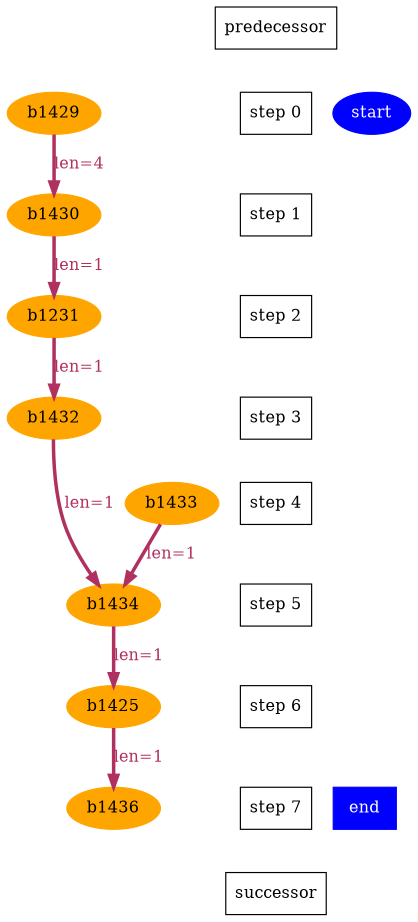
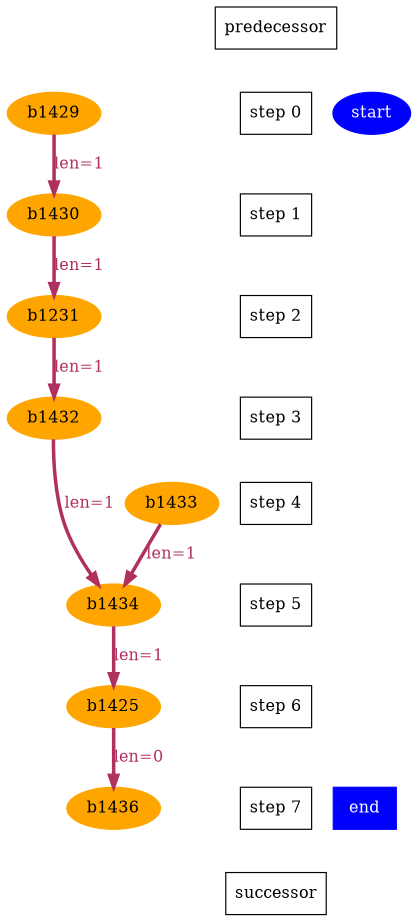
(79, 164) -> (79, 164)
(139, 757) -> (139, 757)
